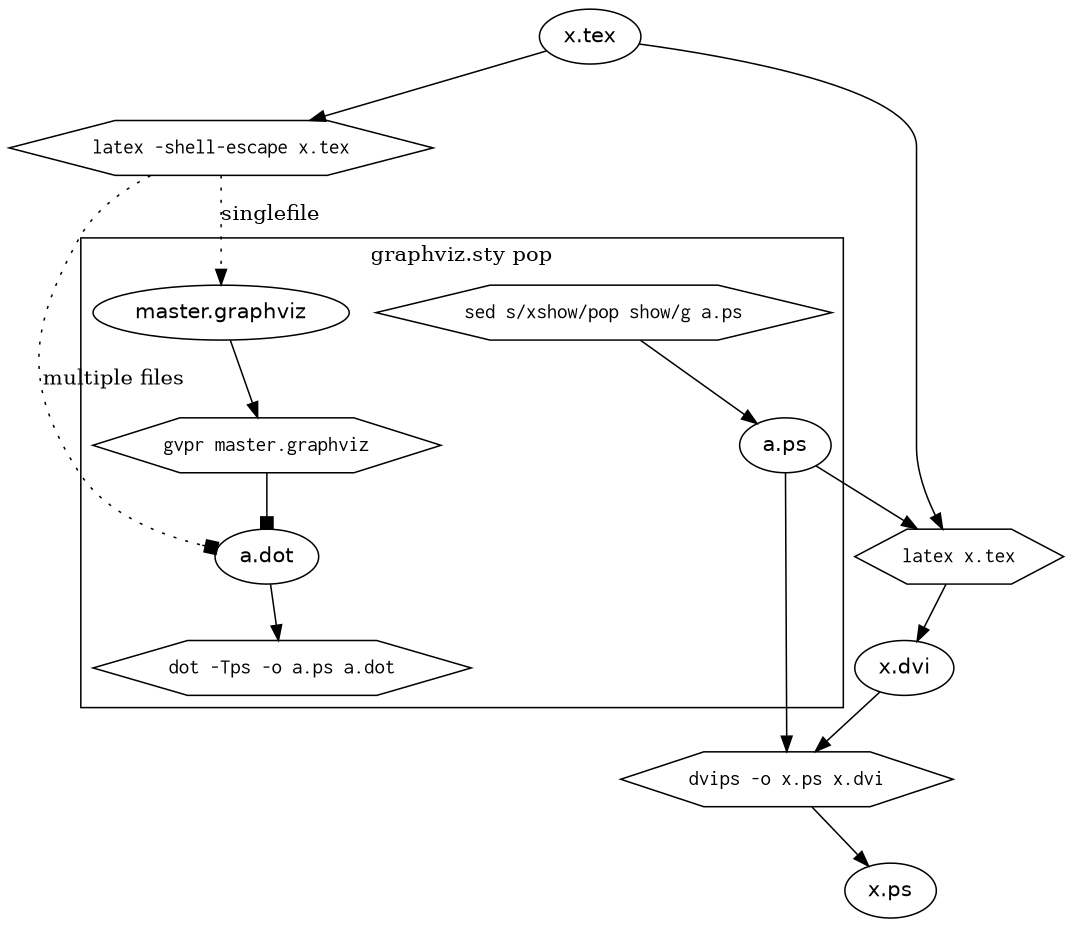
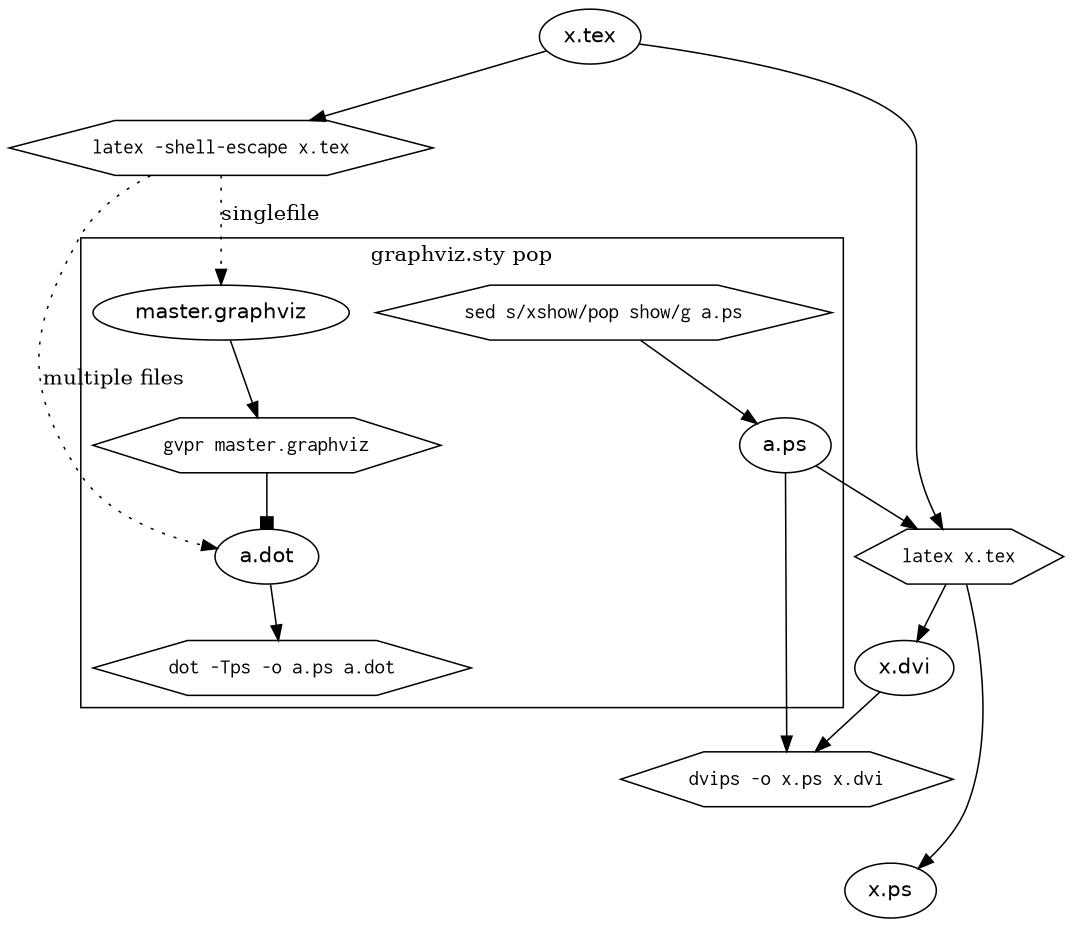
(41, 381) -> (41, 381)
(835, 831) -> (982, 728)
